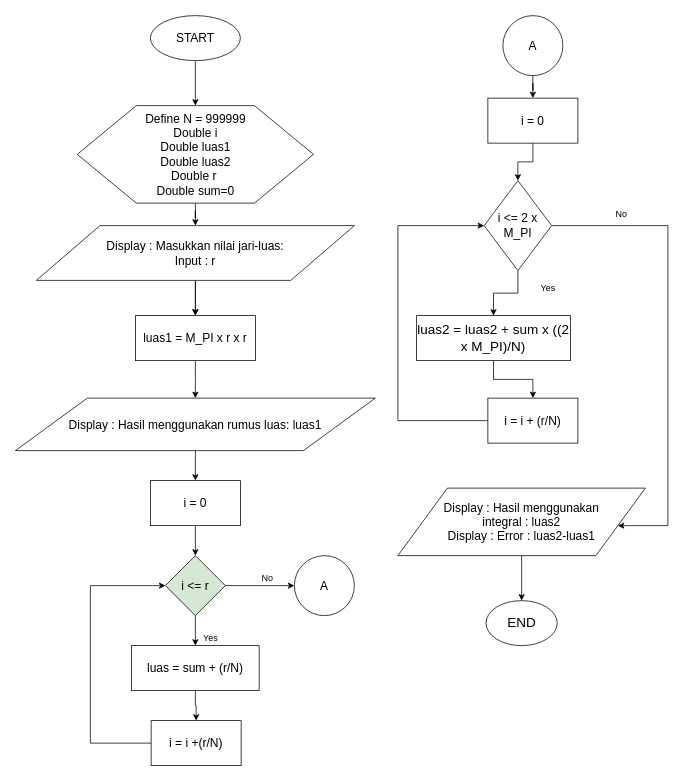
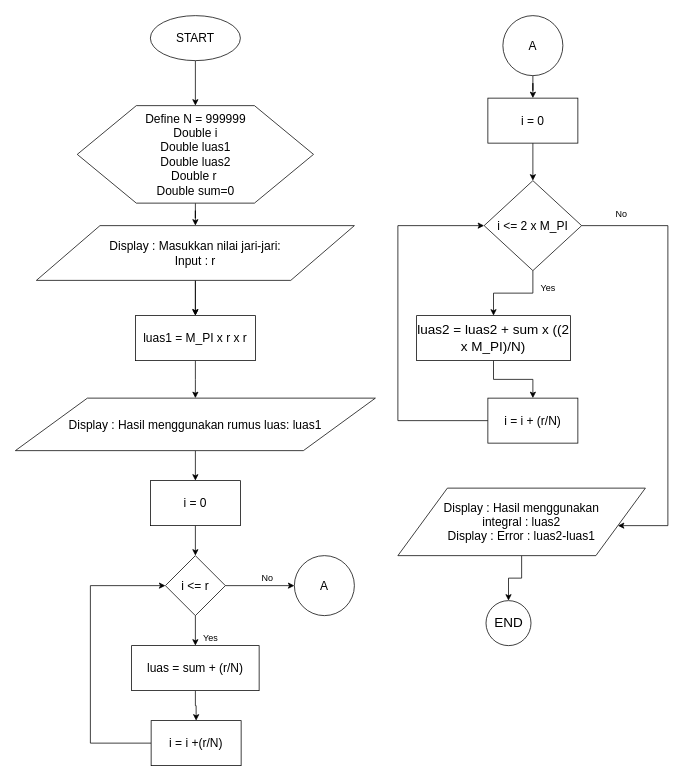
(518, 225) -> (533, 225)
(195, 253) -> (195, 253)
(195, 585) -> (195, 585)
(522, 623) -> (509, 623)
